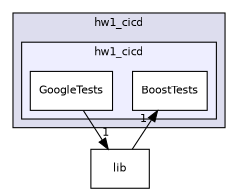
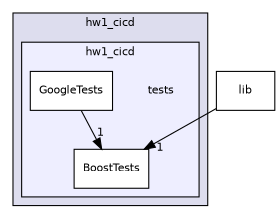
none -> (161, 91)
(93, 125) -> (89, 125)
